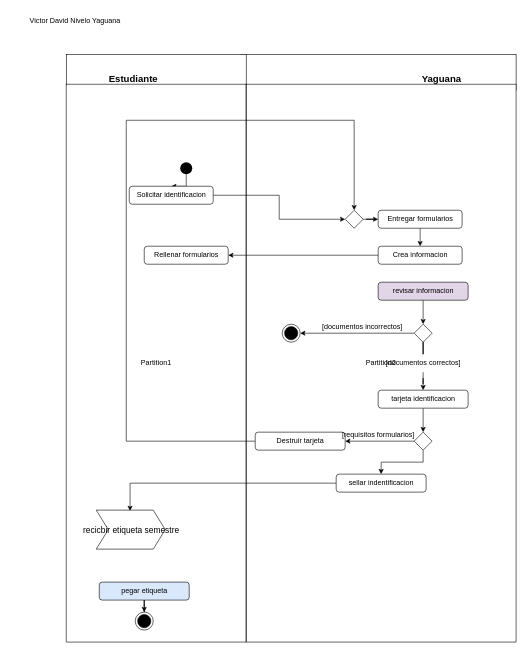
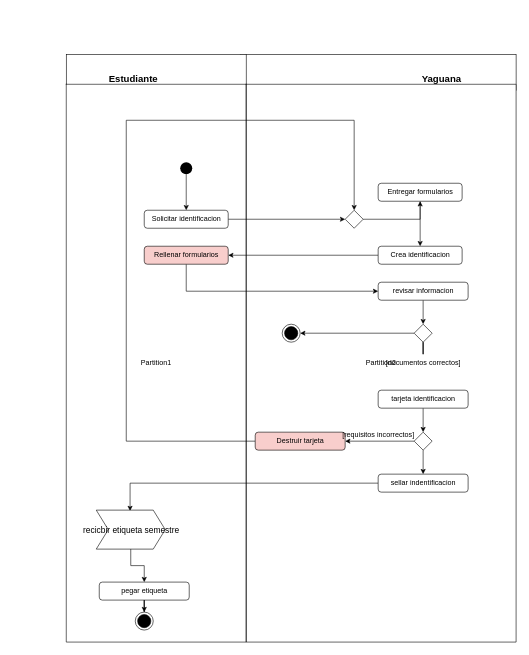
(75, 21) -> none
(171, 195) -> (186, 219)
(420, 219) -> (420, 192)
(186, 255) -> (186, 255)
(421, 255) -> (421, 255)
none -> (186, 290)
(423, 291) -> (423, 291)
(363, 327) -> none
(423, 381) -> none
(379, 435) -> (379, 435)
(300, 441) -> (300, 441)
(381, 483) -> (423, 483)
none -> (136, 566)
(144, 591) -> (144, 591)
